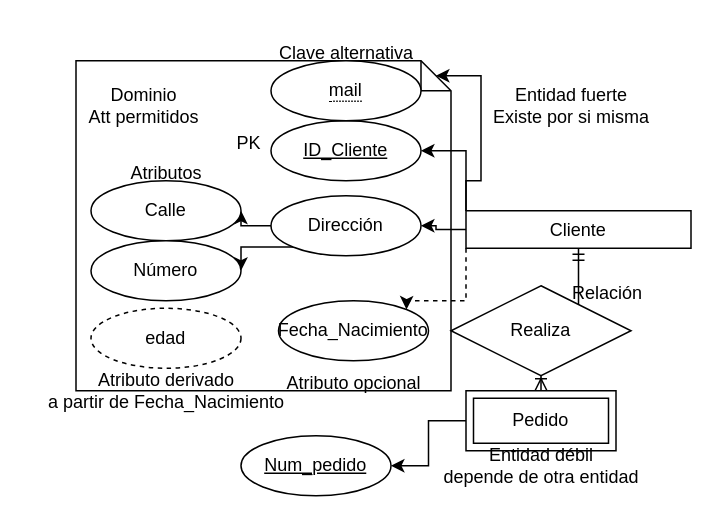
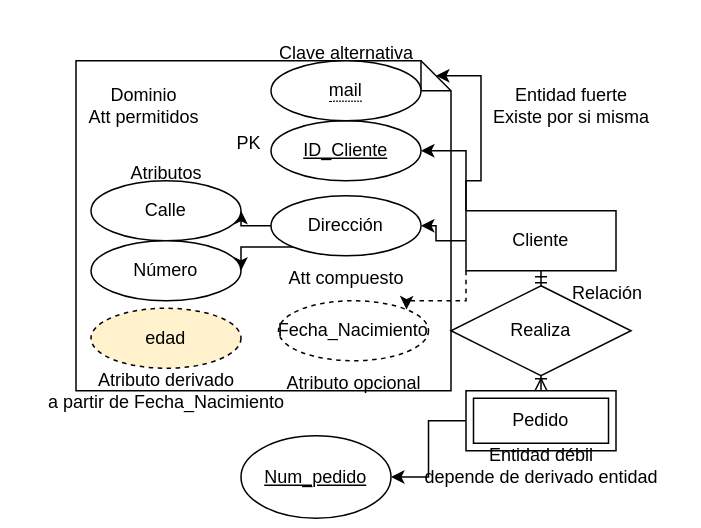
(578, 230) -> (541, 241)
none -> (346, 278)
(353, 331) -> (353, 331)
(166, 338) -> (166, 338)
(316, 466) -> (316, 477)
(542, 466) -> (542, 466)
